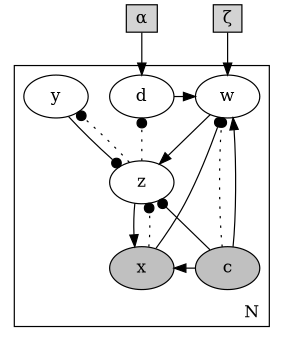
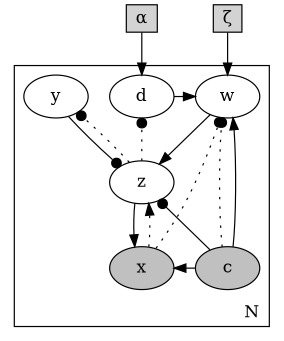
(192, 190) -> (192, 190)
(150, 230) -> (150, 230)
